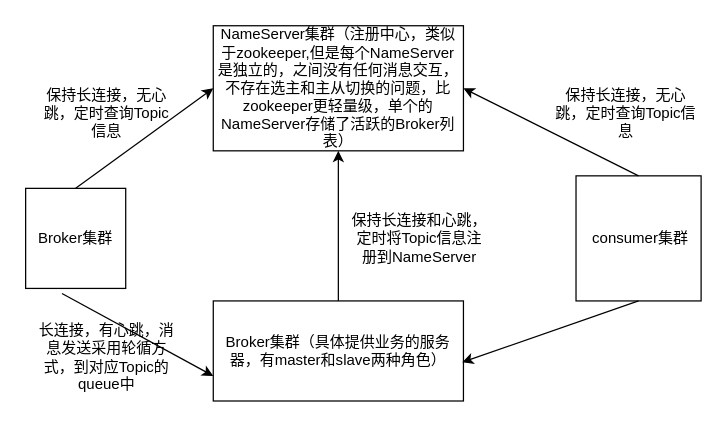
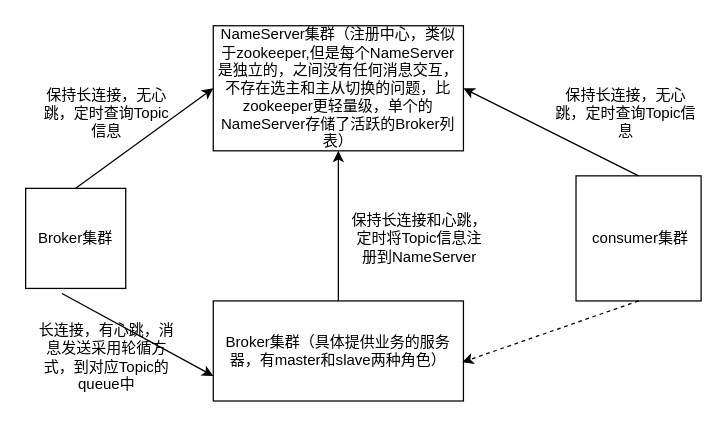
(553, 330) -> (553, 330)
